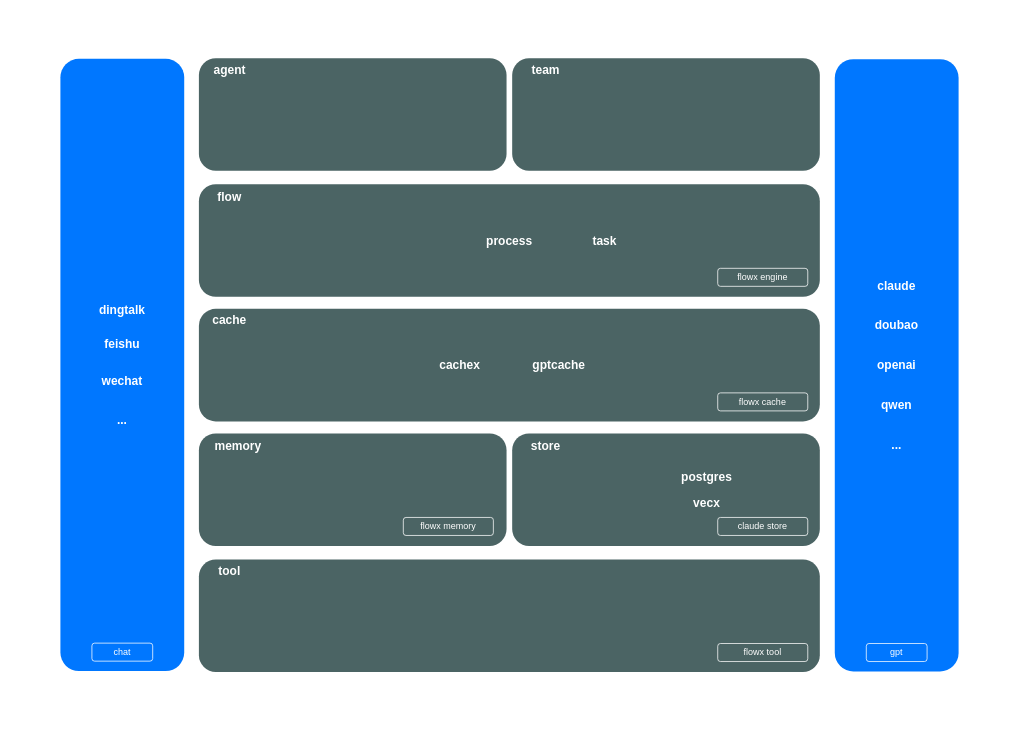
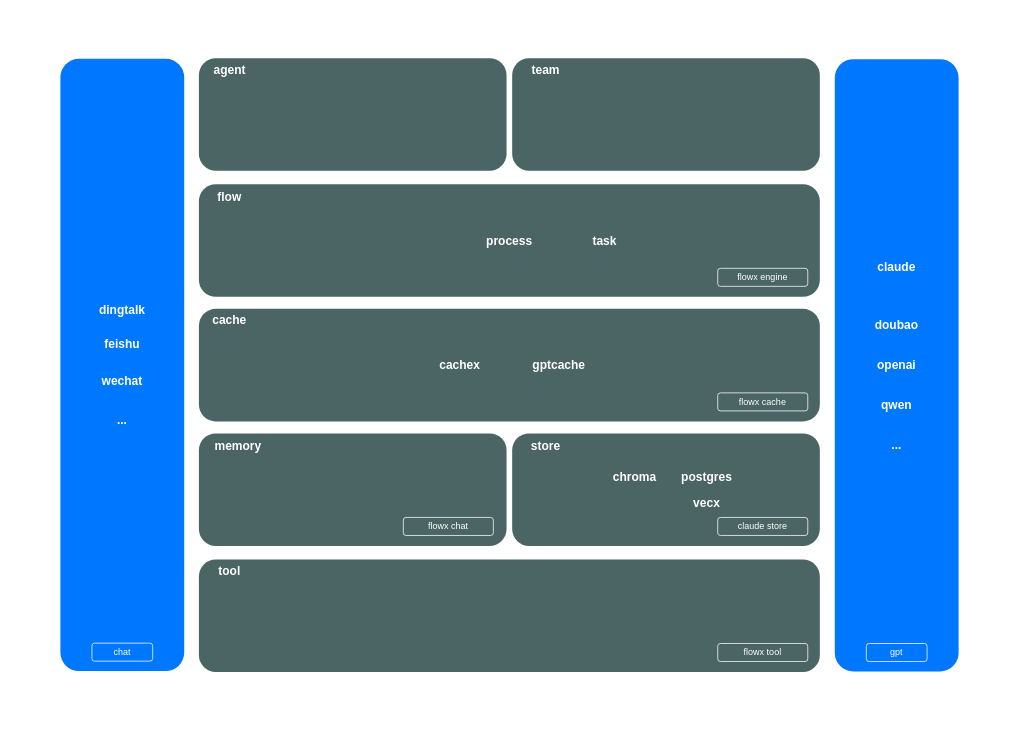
(896, 285) -> (896, 266)
none -> (635, 477)
(448, 526) -> (448, 526)
